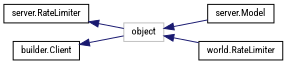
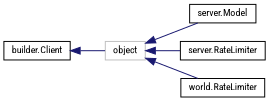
(111, 26) -> (168, 51)
